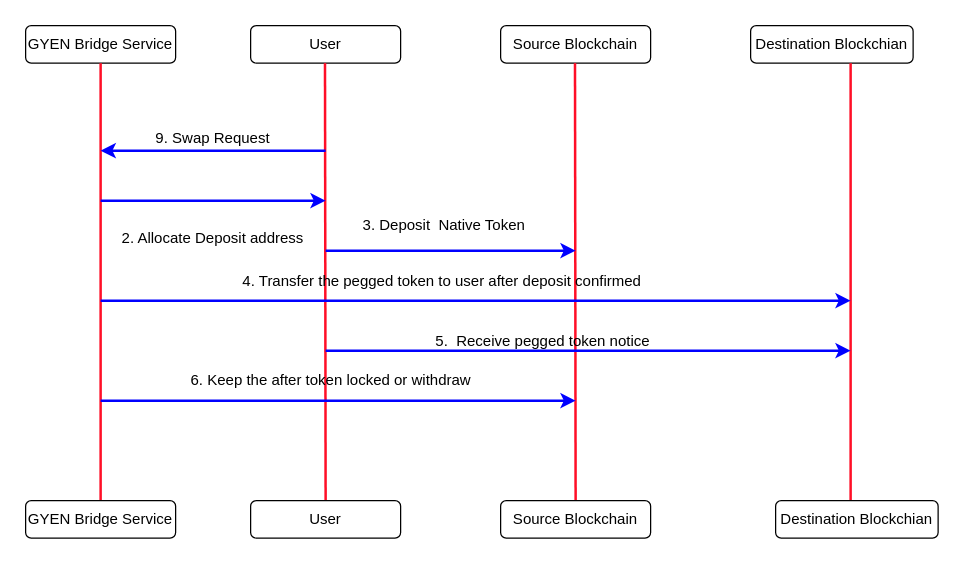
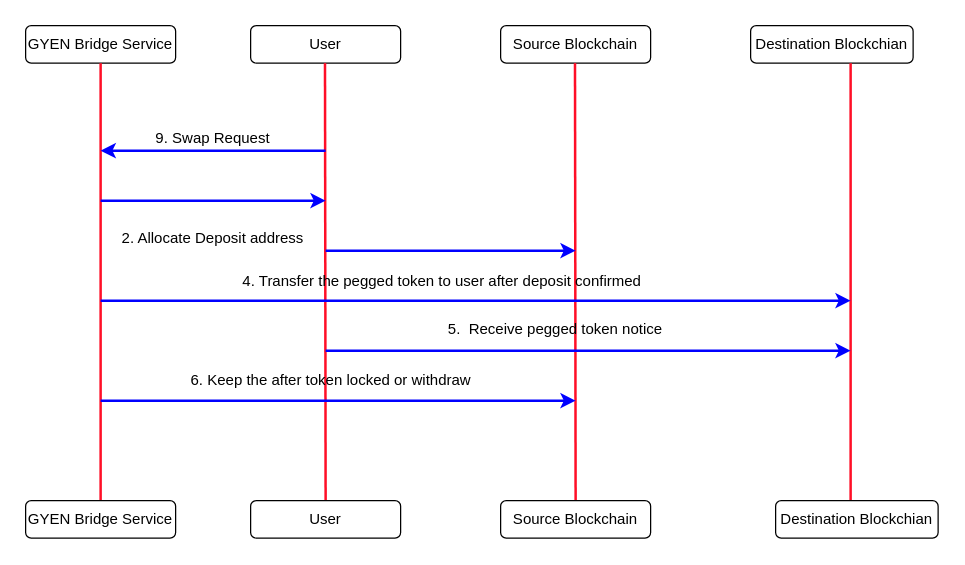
(444, 226) -> none
(543, 342) -> (556, 329)
